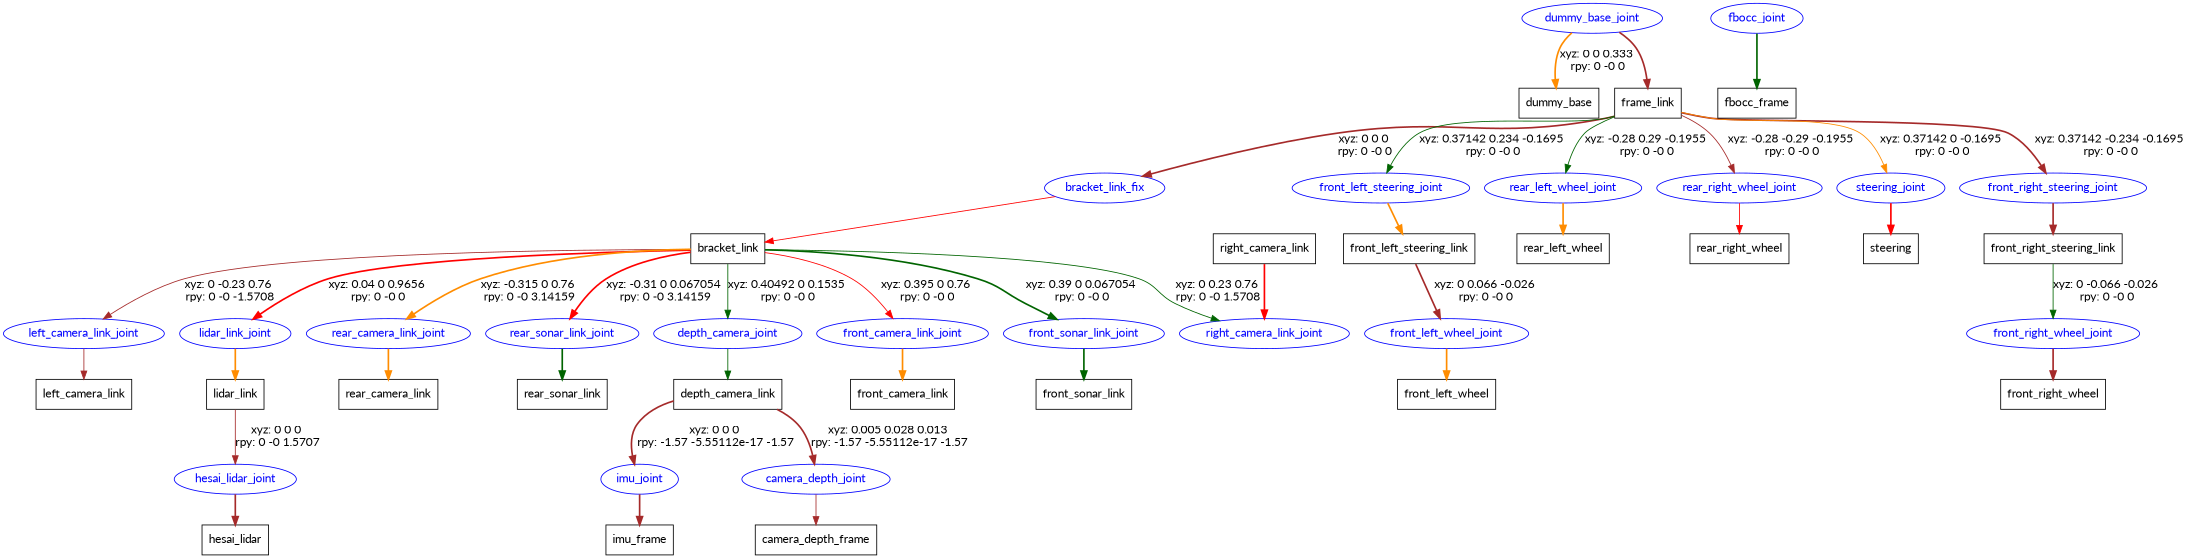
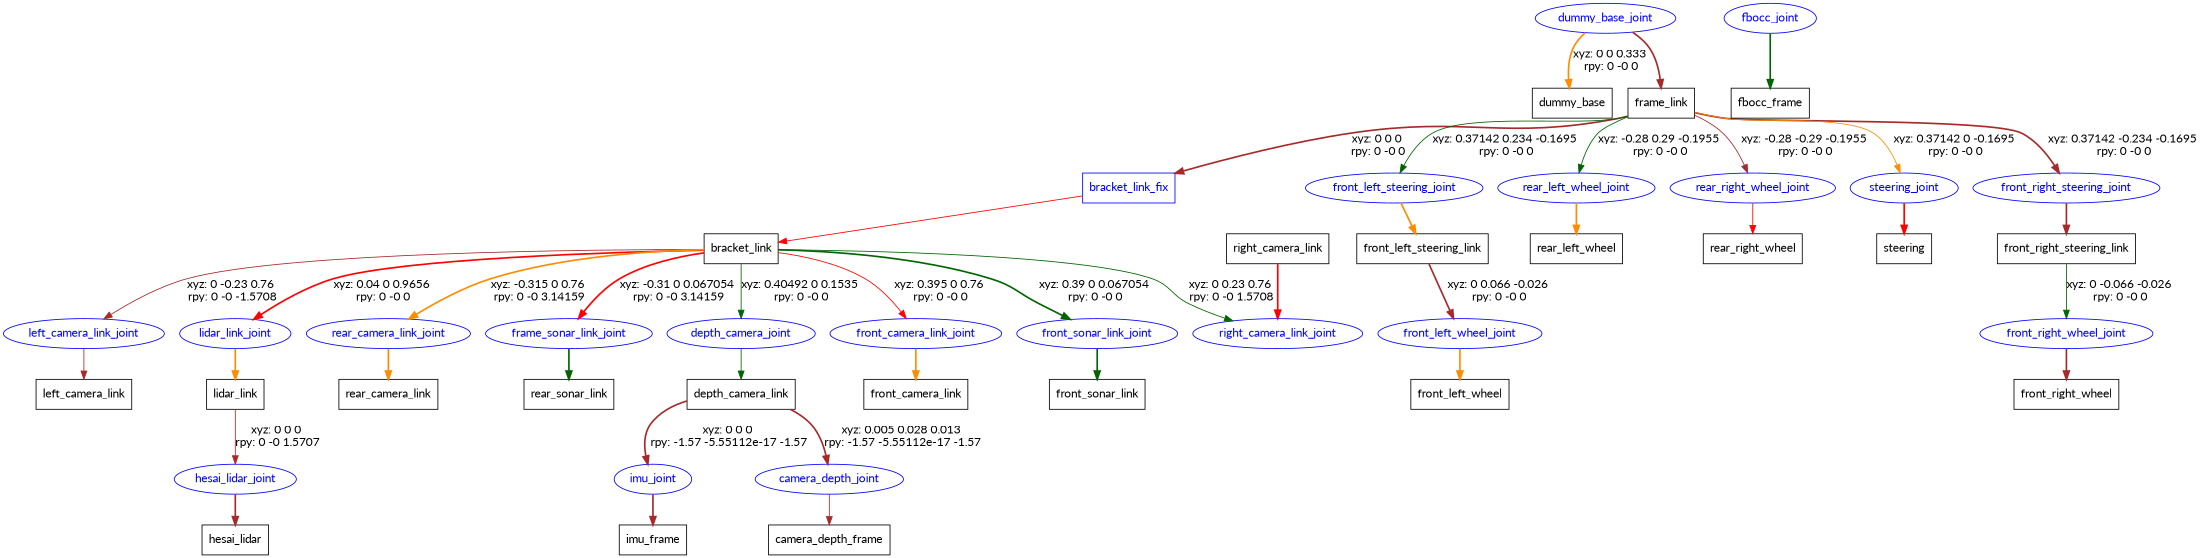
(1105, 188) -> (1129, 188)
(562, 334) -> (569, 334)
